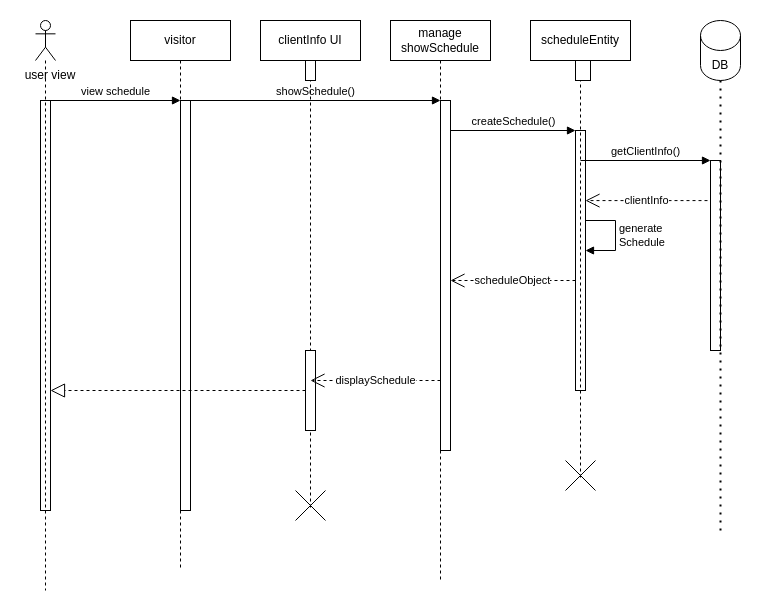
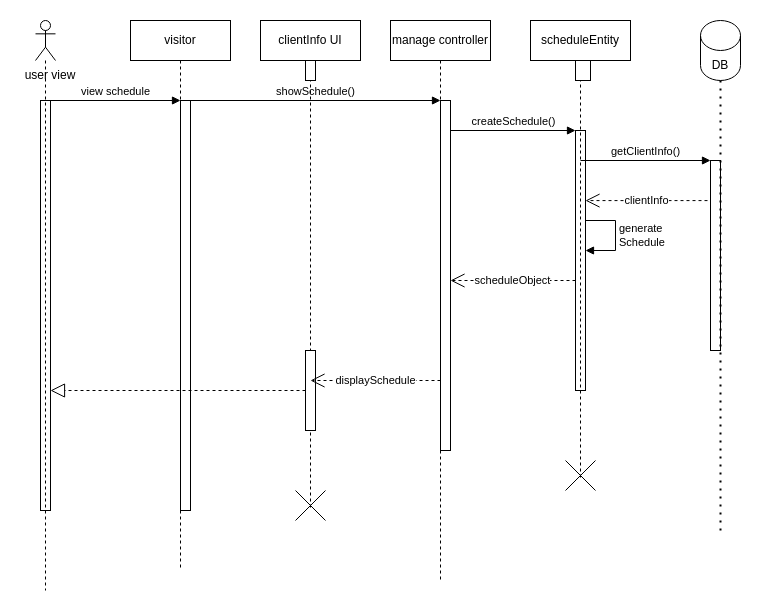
(441, 41) -> (441, 41)
